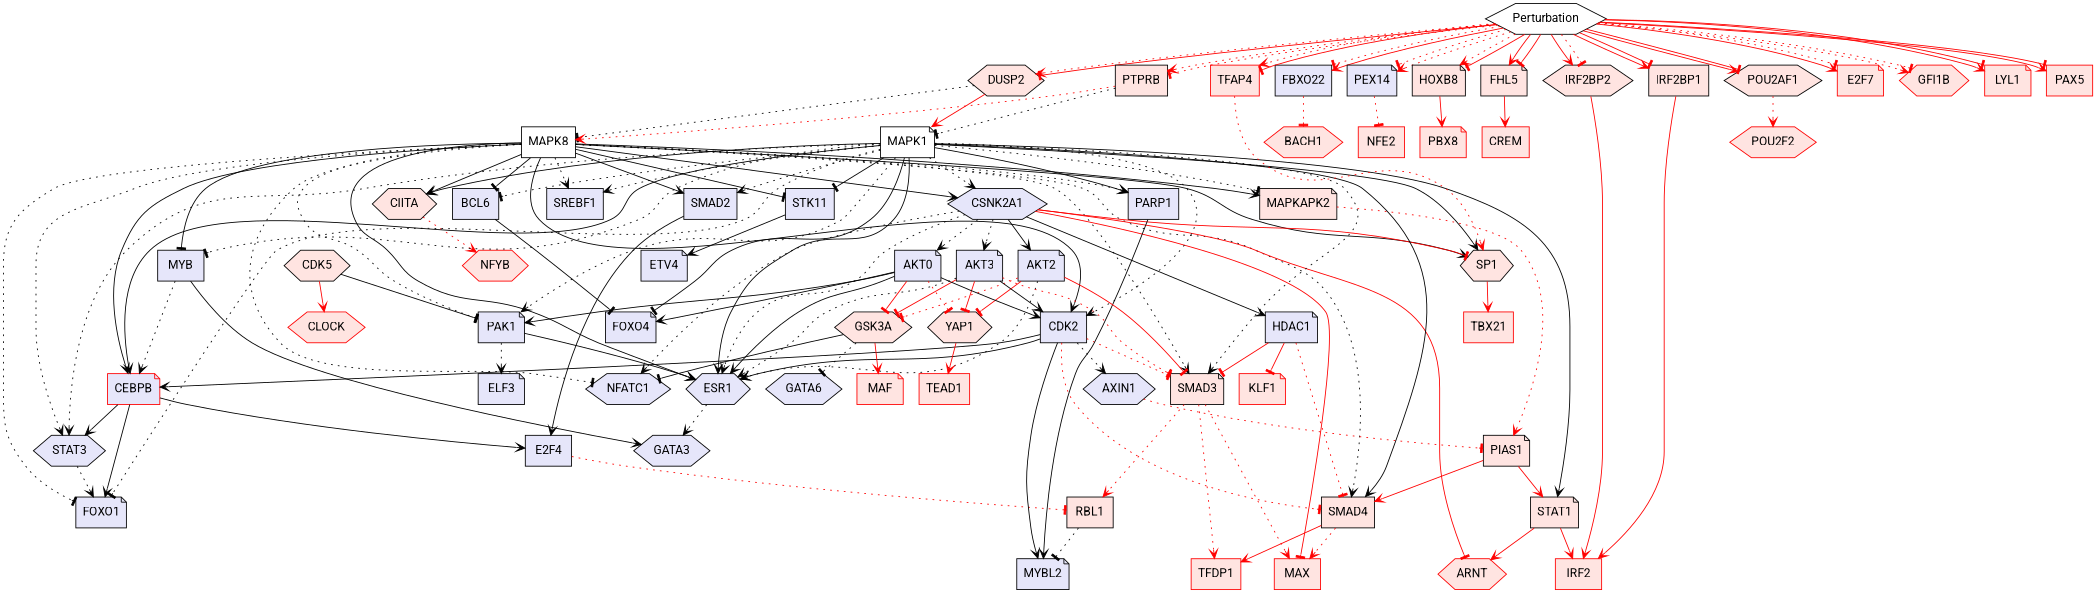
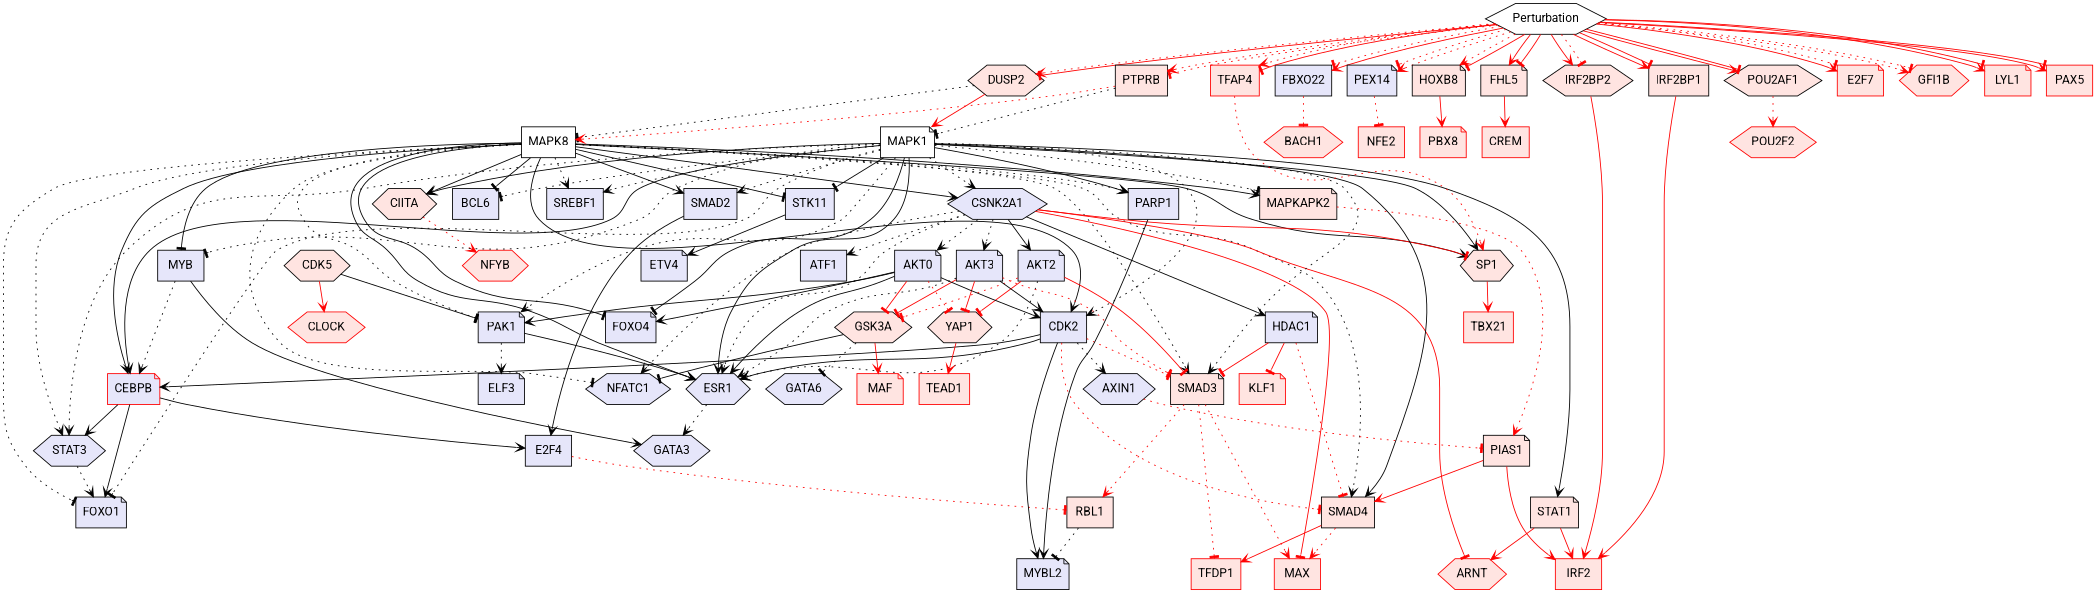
(553, 264) -> (363, 215)
none -> (824, 266)
(1206, 477) -> (1206, 477)
(1528, 478) -> (1517, 516)
